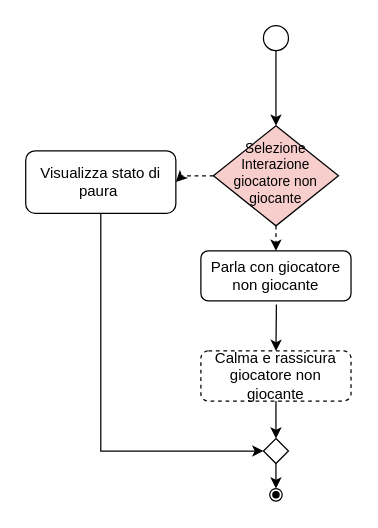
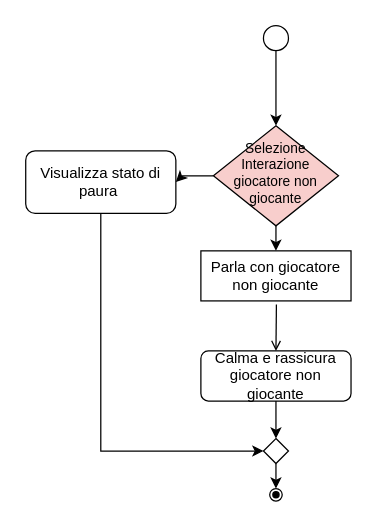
(196, 176) -> (196, 176)
(276, 234) -> (276, 234)
(276, 276) -> (276, 276)
(276, 341) -> (276, 343)
(276, 376) -> (276, 376)
